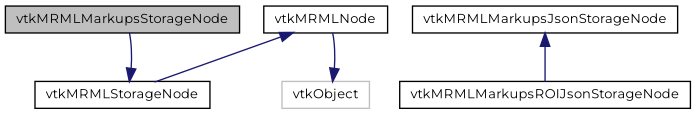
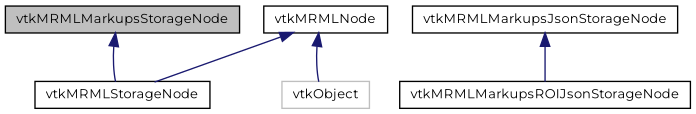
(131, 51) -> (114, 64)
(335, 51) -> (317, 64)
